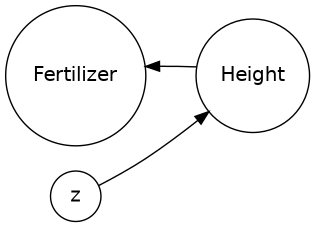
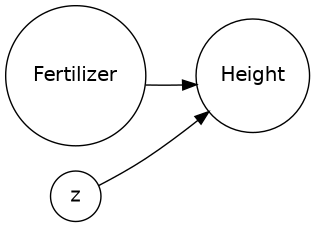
(178, 66) -> (164, 85)
